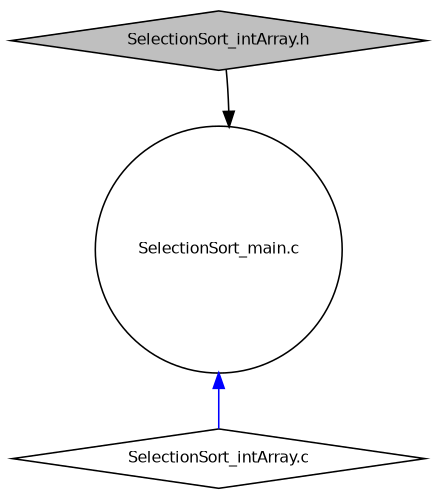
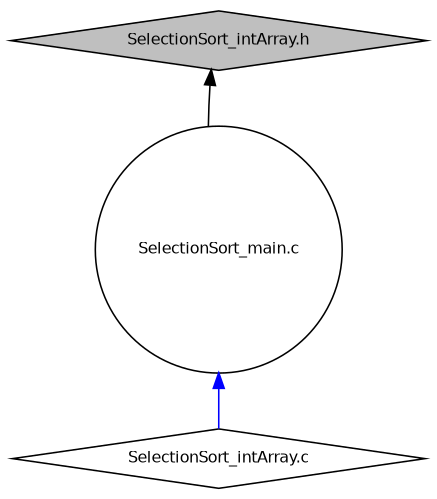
(228, 90) -> (209, 106)
